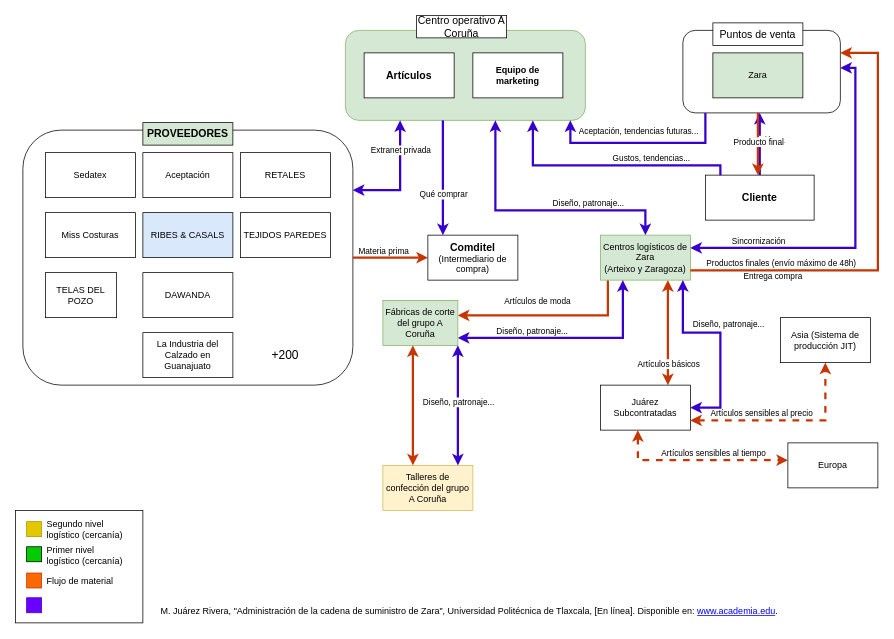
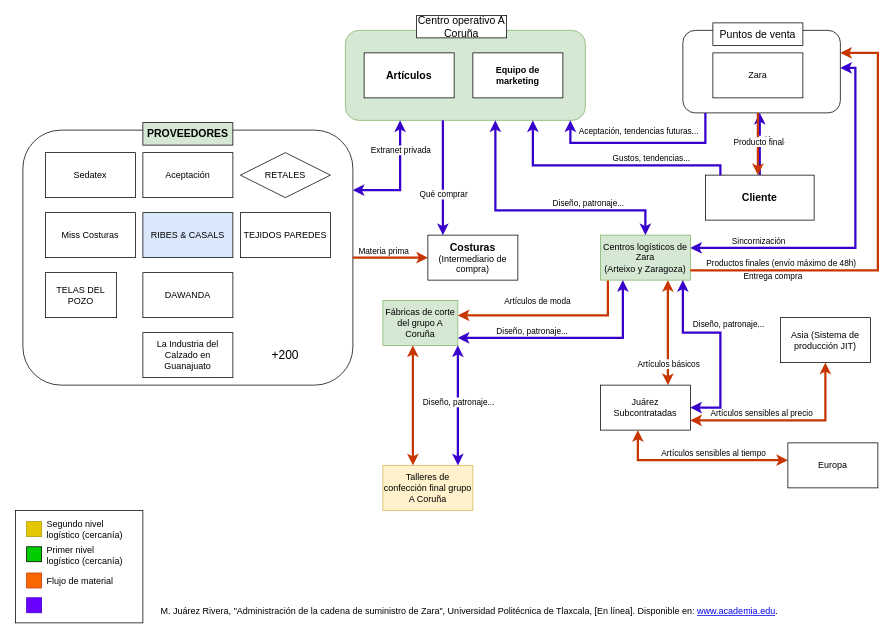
(758, 75) -> (758, 75)
(285, 175) -> (285, 175)
(473, 258) -> (473, 258)
(789, 420) -> (789, 420)
(697, 460) -> (697, 460)
(428, 488) -> (428, 488)
